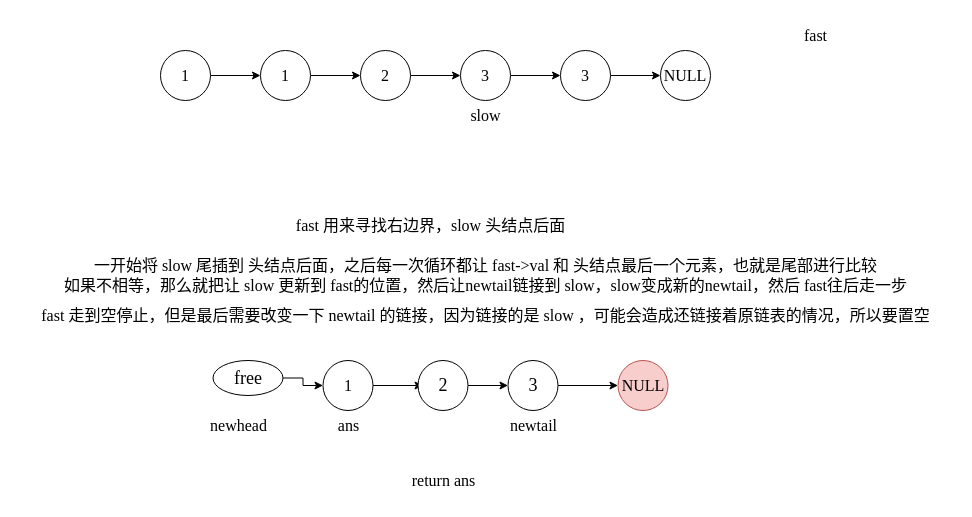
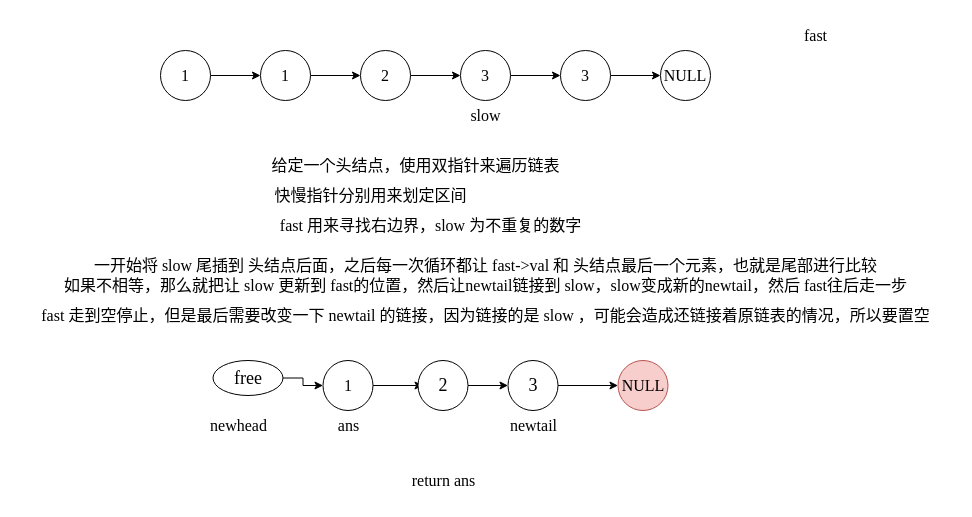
none -> (416, 166)
none -> (371, 196)
(431, 226) -> (431, 226)
